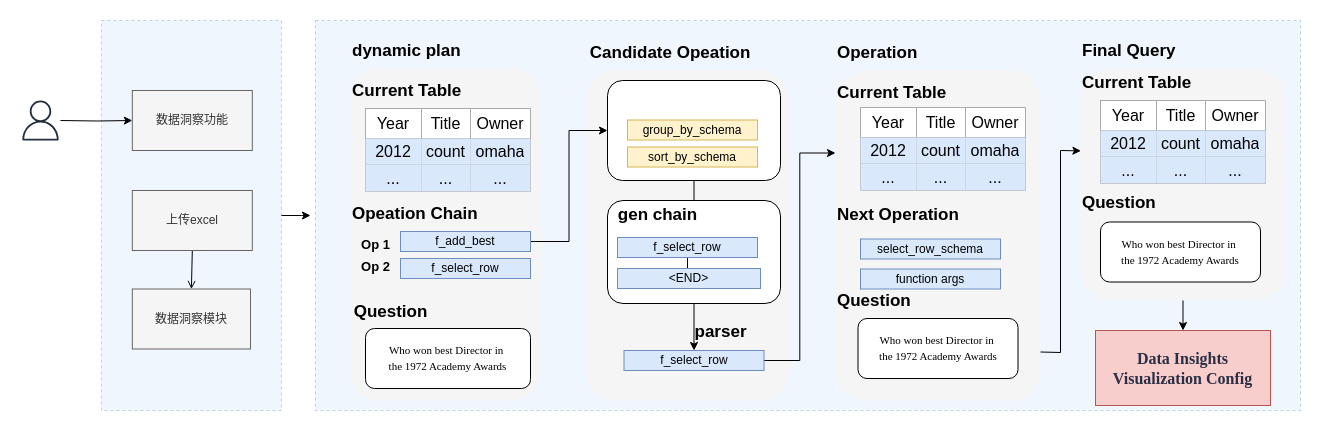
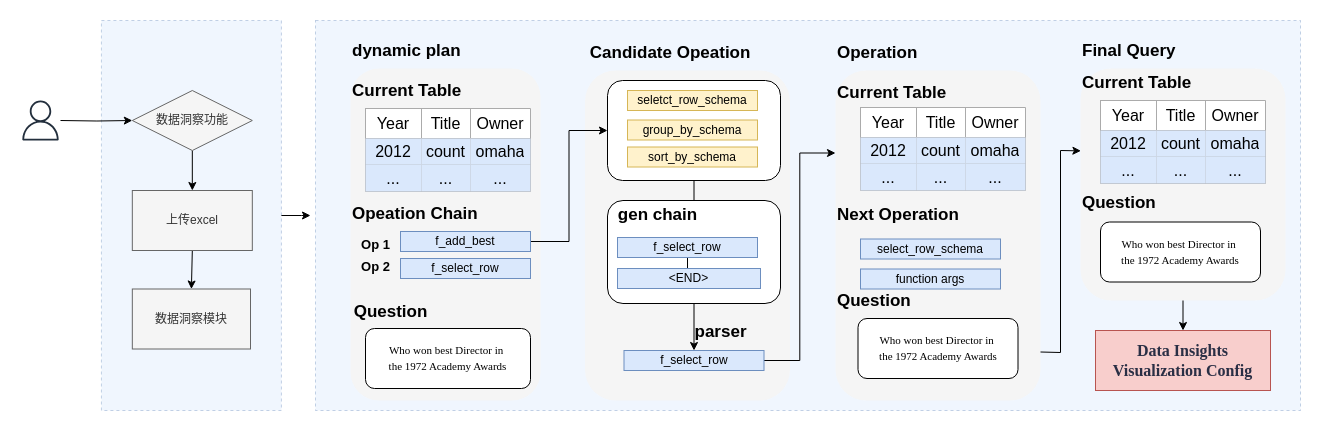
none -> (693, 101)
(192, 121) -> (192, 121)
none -> (192, 167)
(192, 282) -> (192, 281)
(1183, 368) -> (1183, 361)
